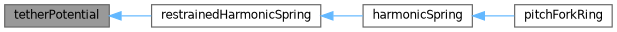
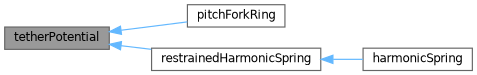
(499, 16) -> (154, 26)
